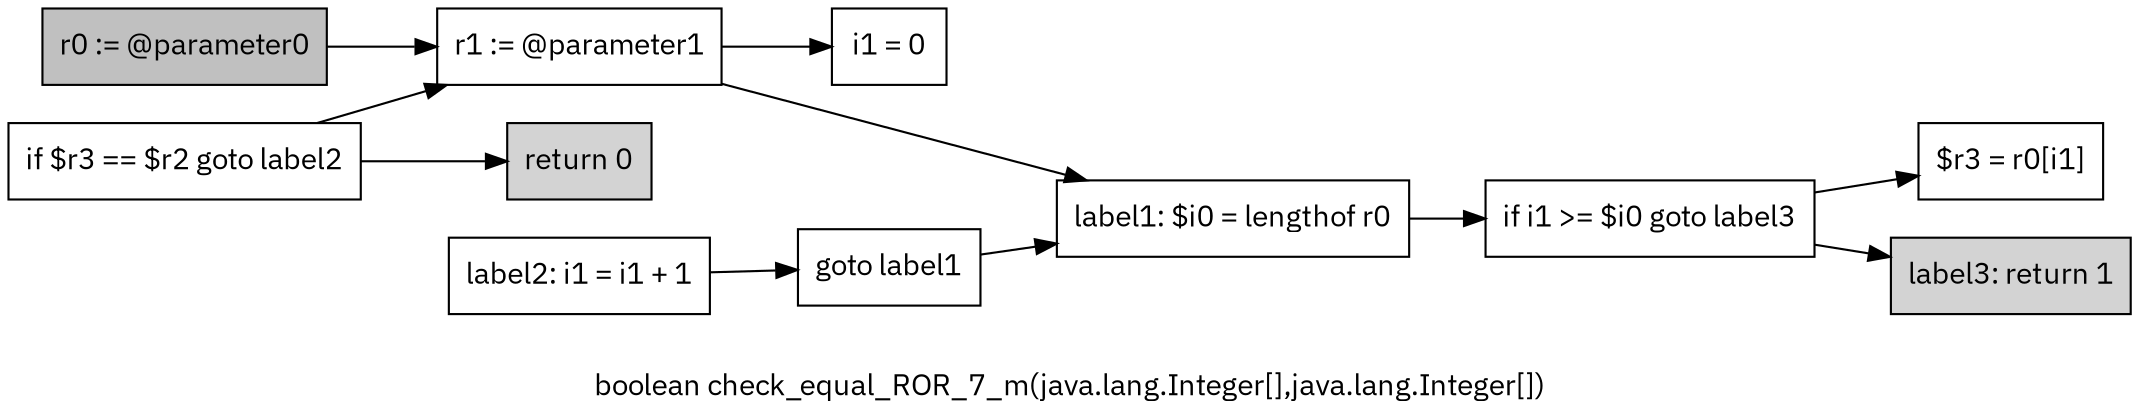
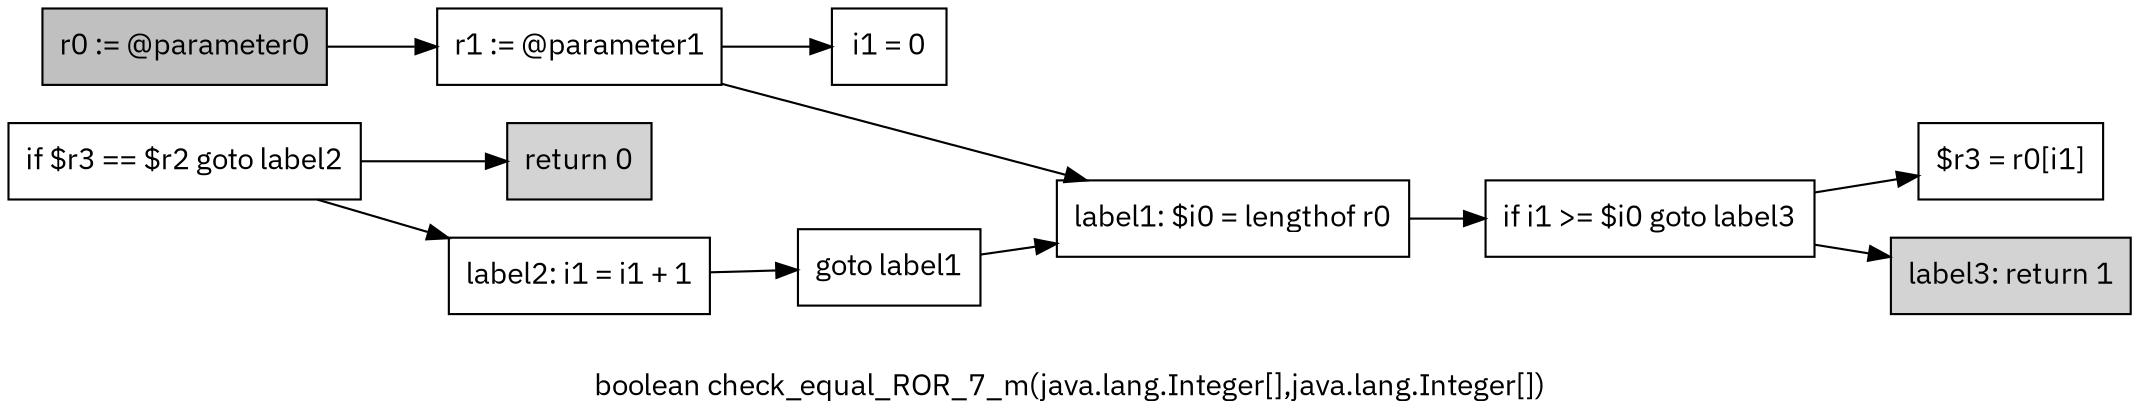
(372, 107) -> (373, 216)
